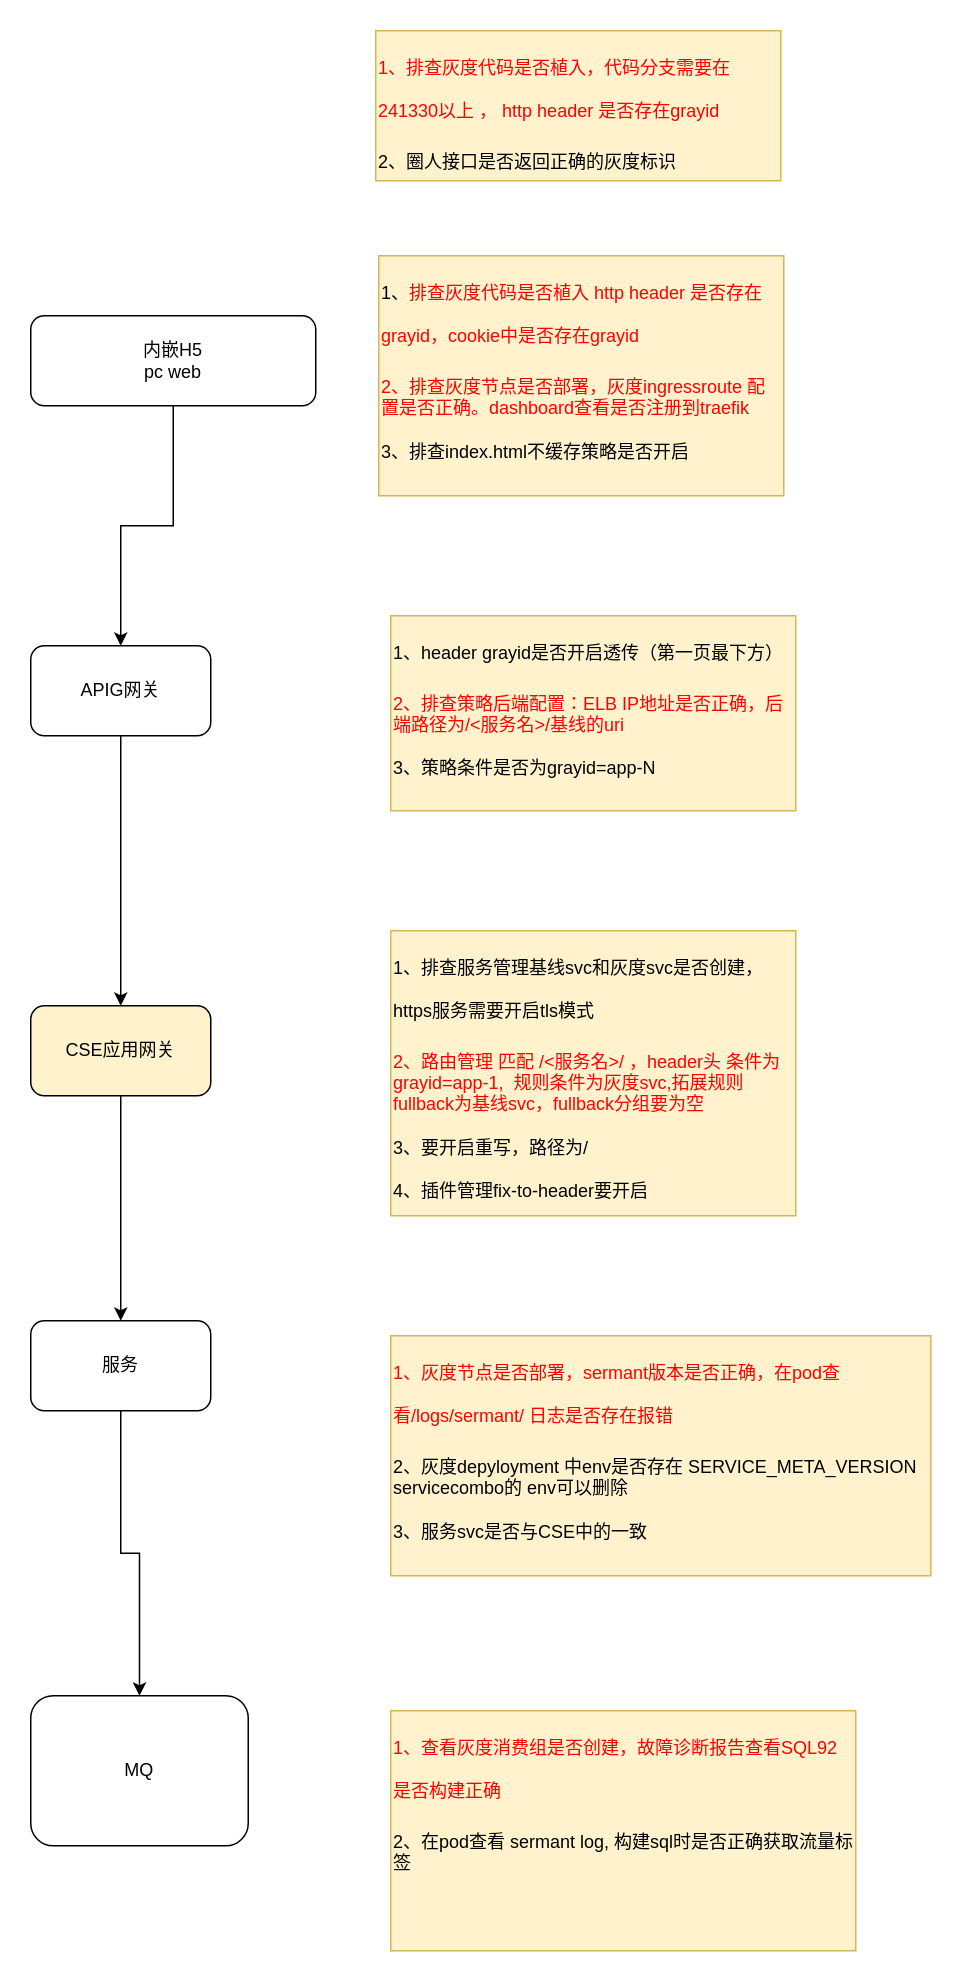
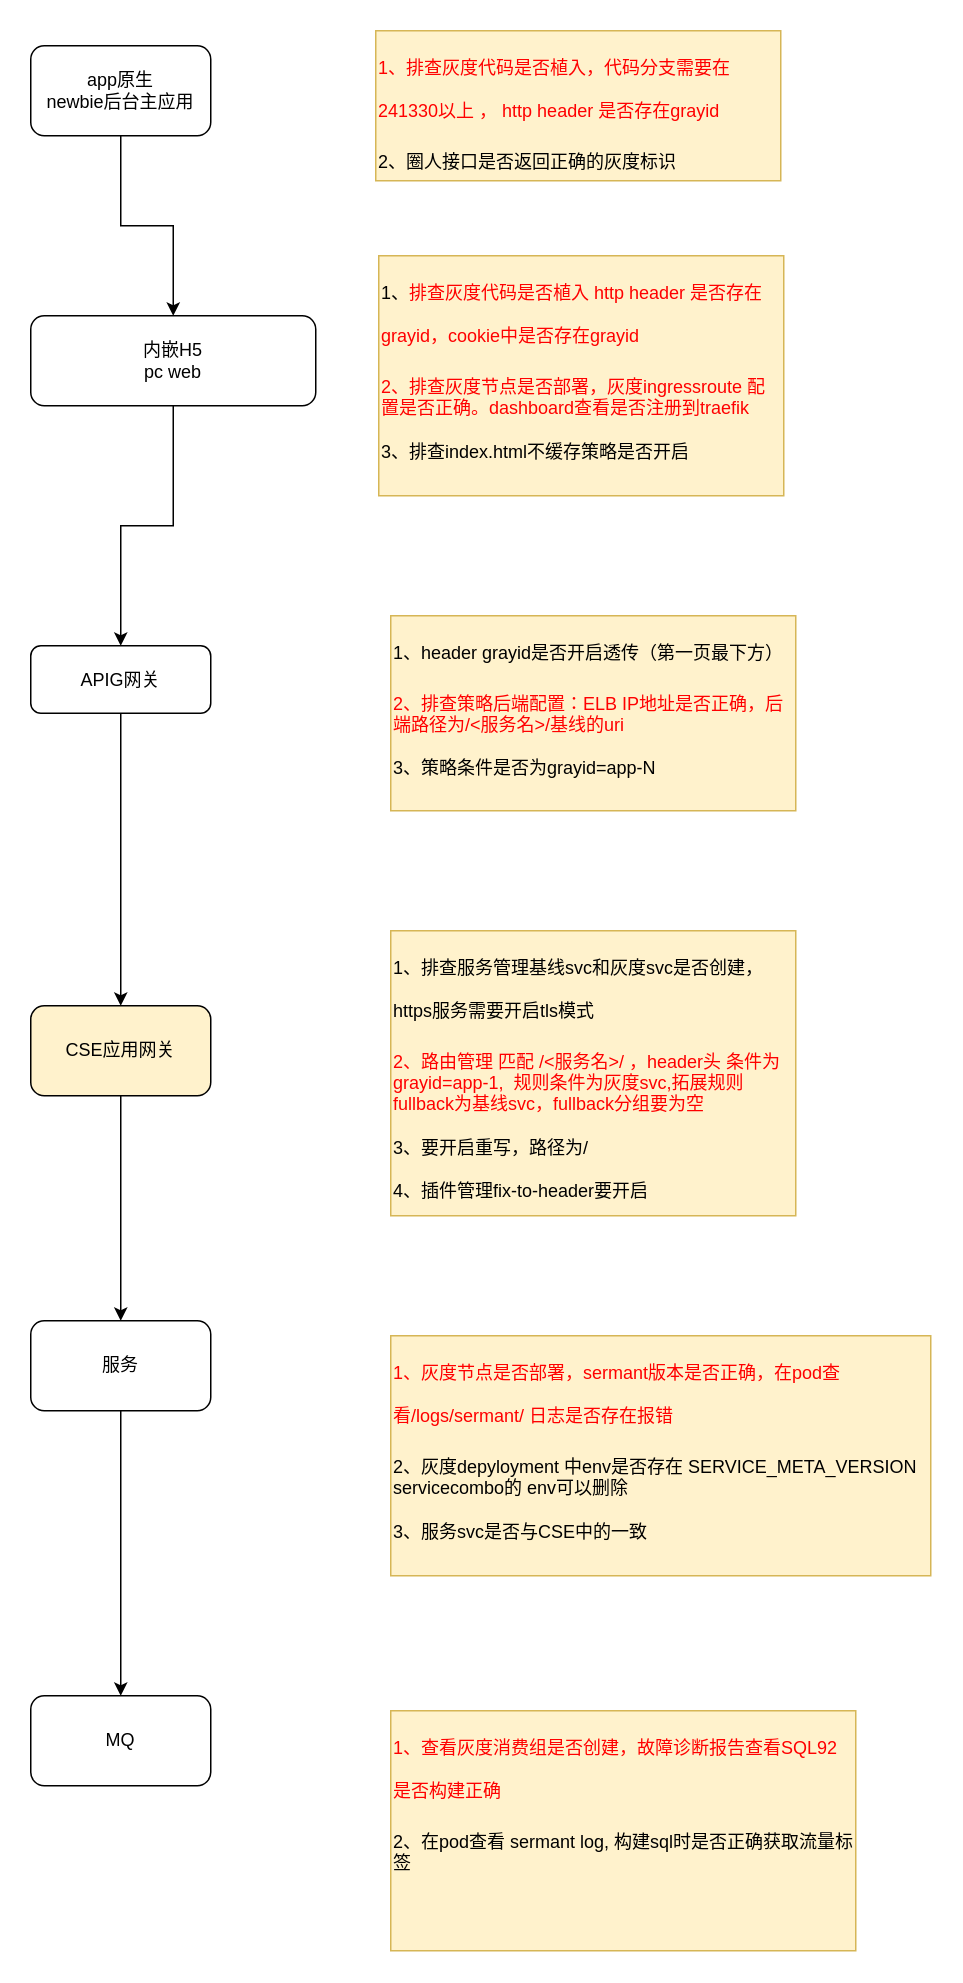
none -> (121, 91)
none -> (142, 226)
(121, 691) -> (121, 680)
(140, 1771) -> (121, 1741)
